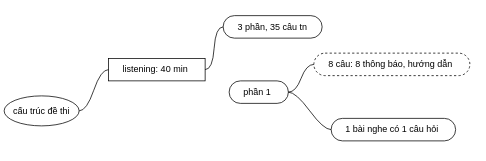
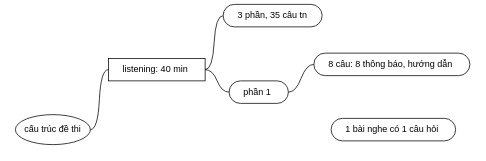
(273, 27) -> (273, 15)
(392, 64) -> (392, 64)
none -> (218, 82)
(42, 111) -> (53, 129)
(310, 112) -> none
